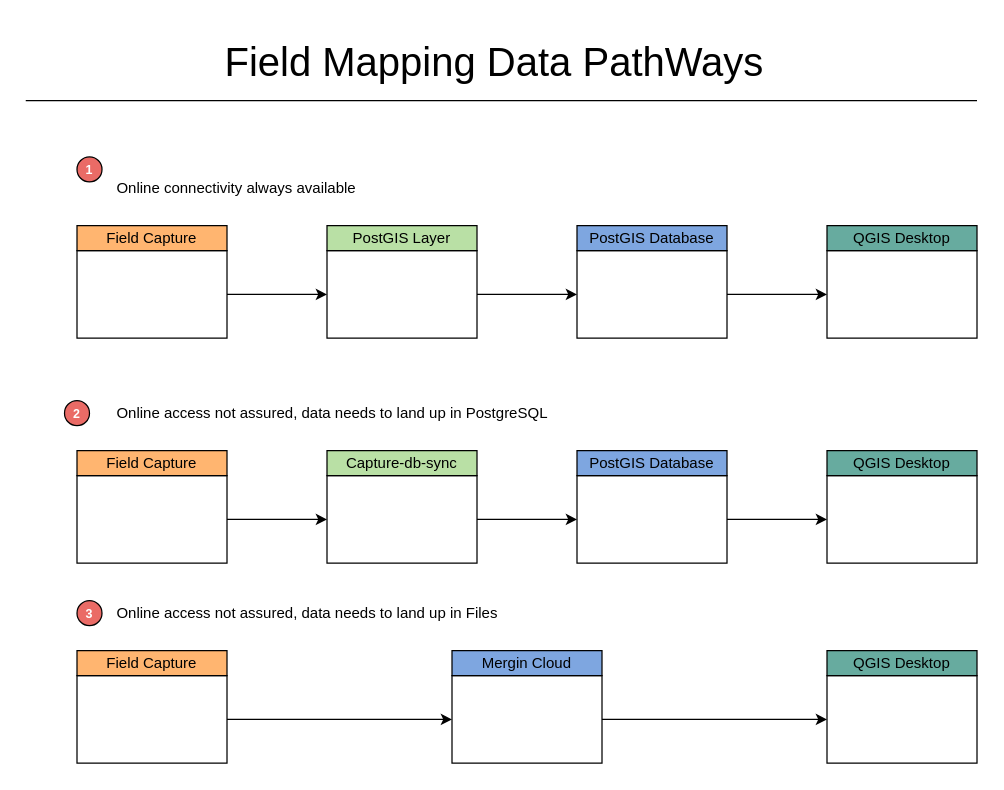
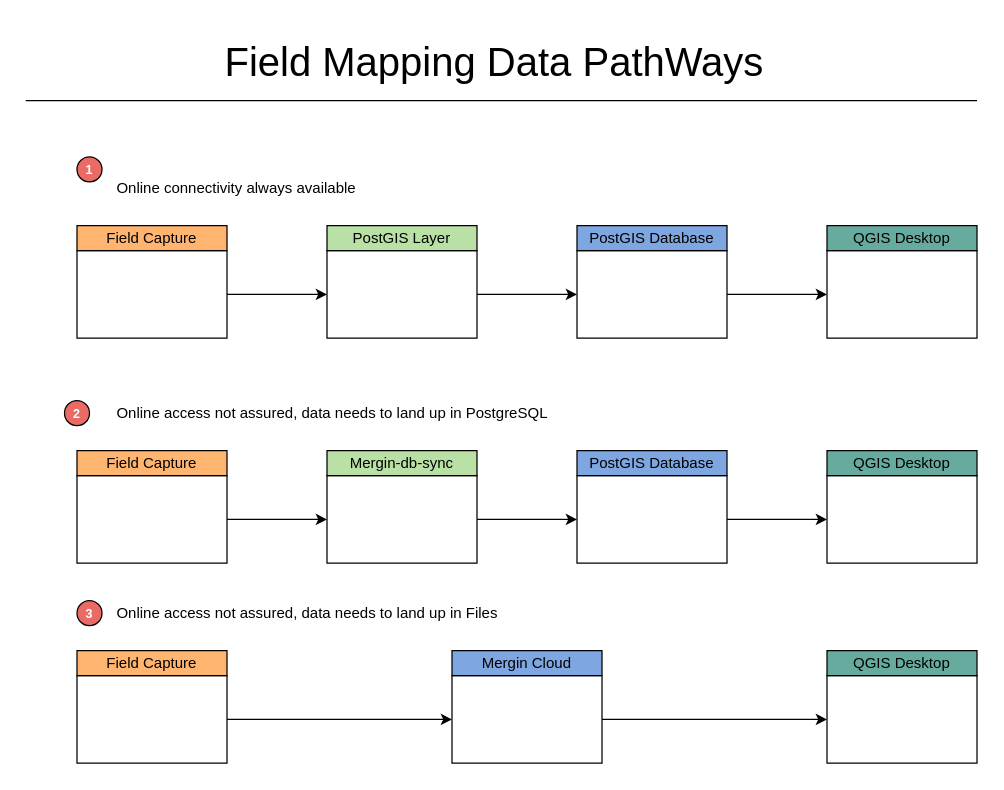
(402, 463) -> (402, 463)
